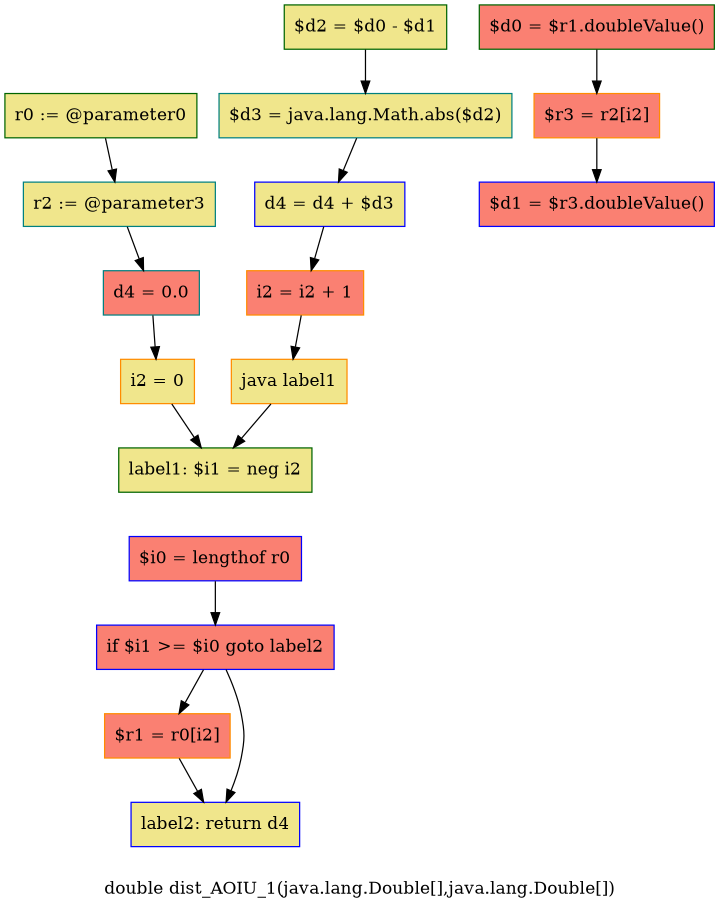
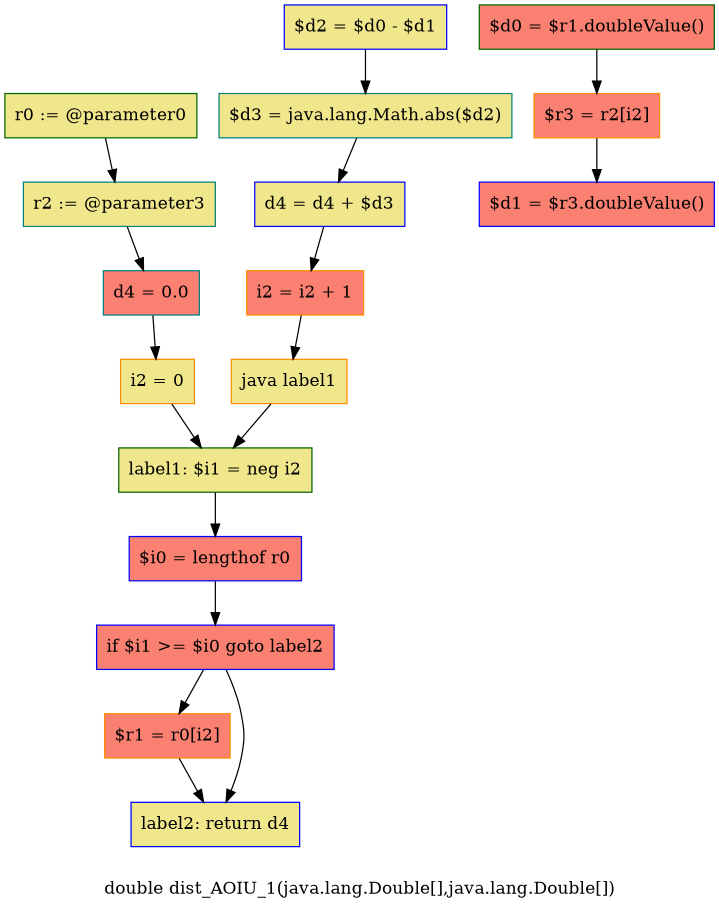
(365, 27) -> (365, 27)
none -> (215, 508)
